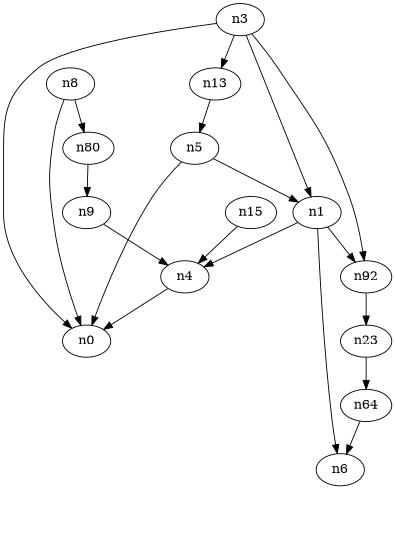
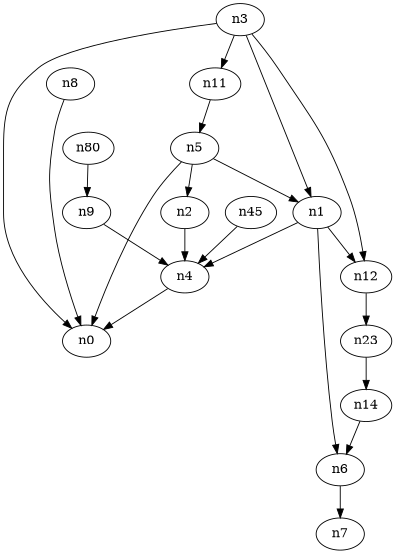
(215, 84) -> (215, 84)
(78, 112) -> none
none -> (185, 213)
(251, 213) -> (251, 213)
(366, 277) -> (366, 277)
(366, 405) -> (366, 405)
none -> (340, 534)
